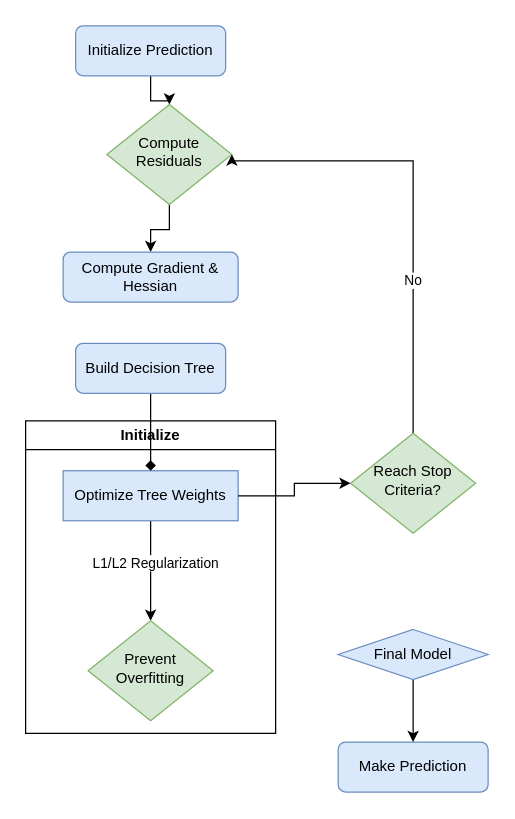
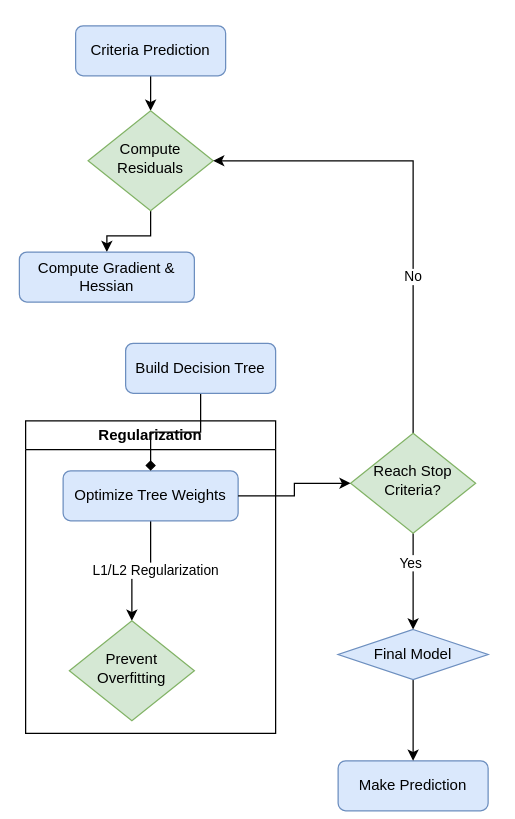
(151, 51) -> (151, 51)
(169, 154) -> (151, 161)
(151, 277) -> (107, 277)
(151, 368) -> (201, 368)
(151, 436) -> (151, 436)
(151, 496) -> (151, 496)
none -> (413, 577)
(151, 671) -> (132, 671)
(413, 767) -> (413, 786)
